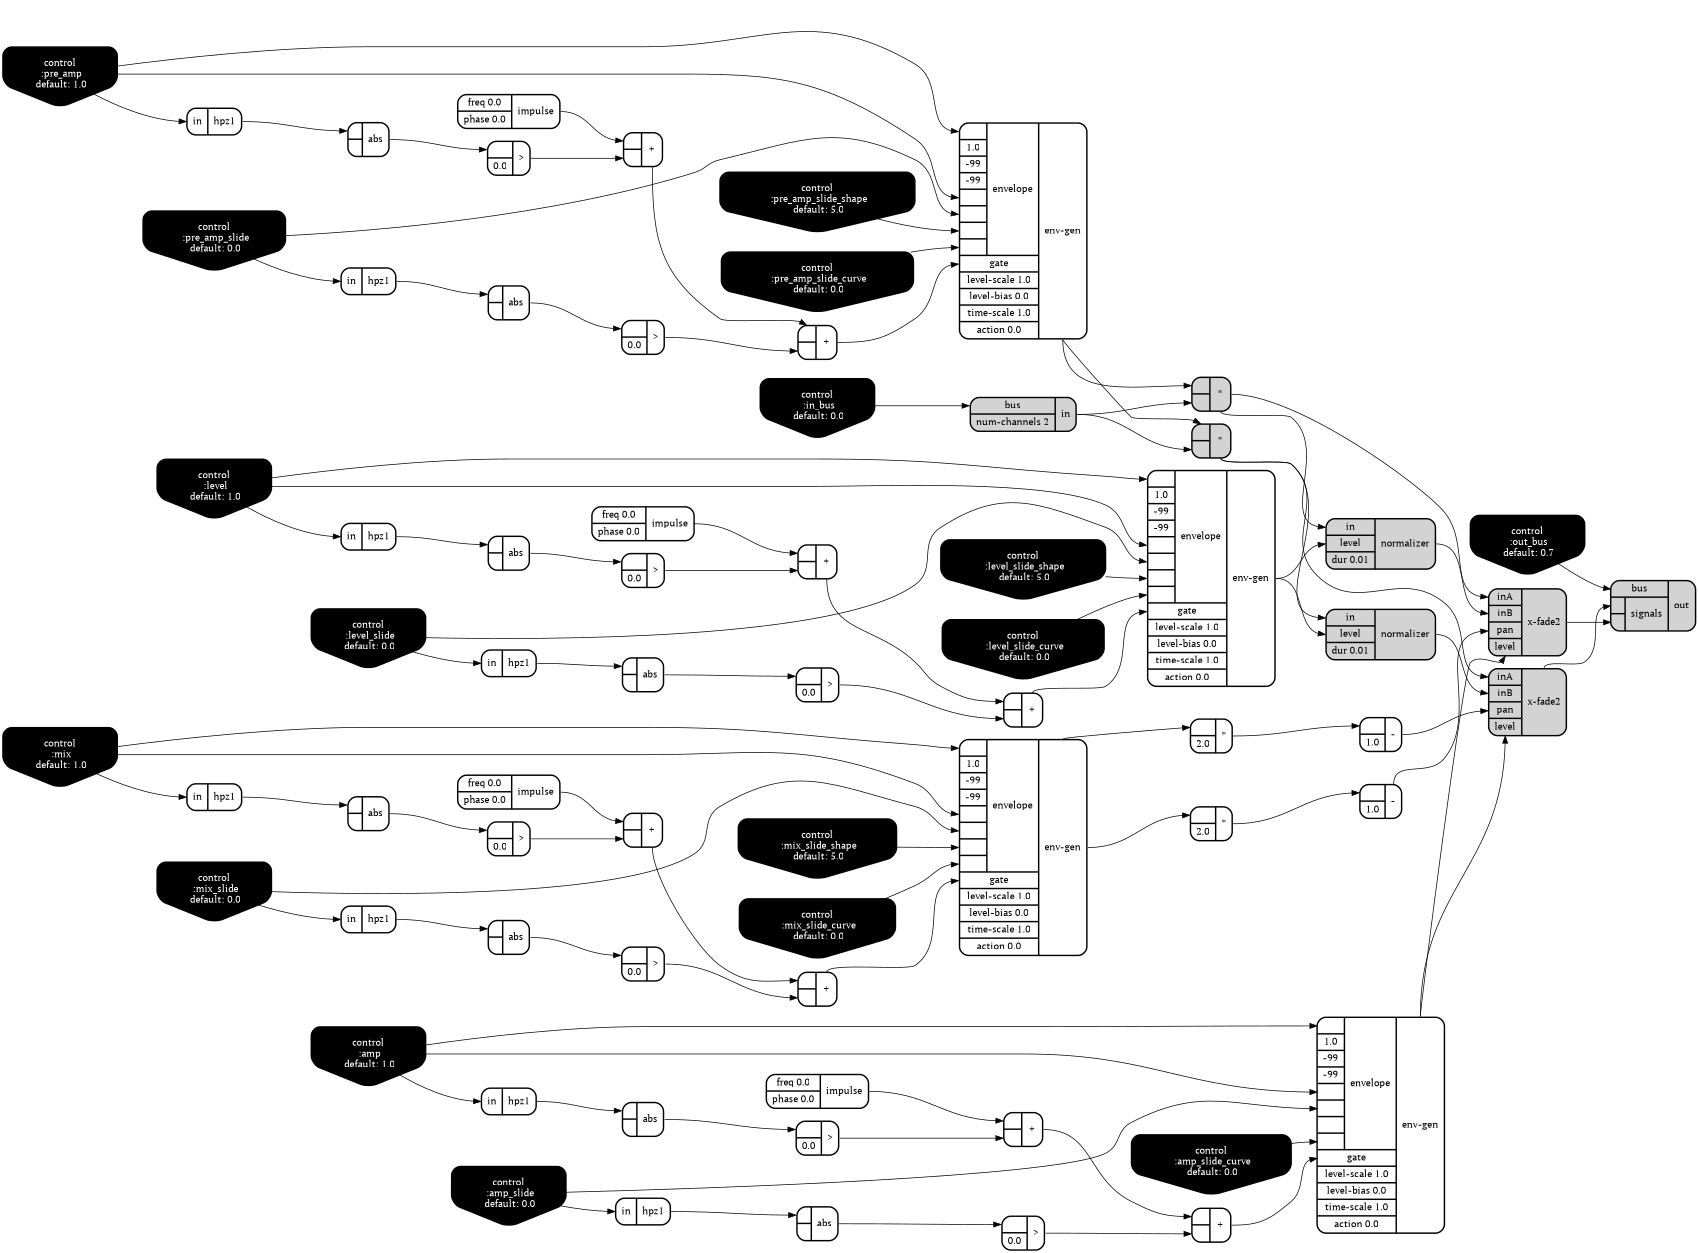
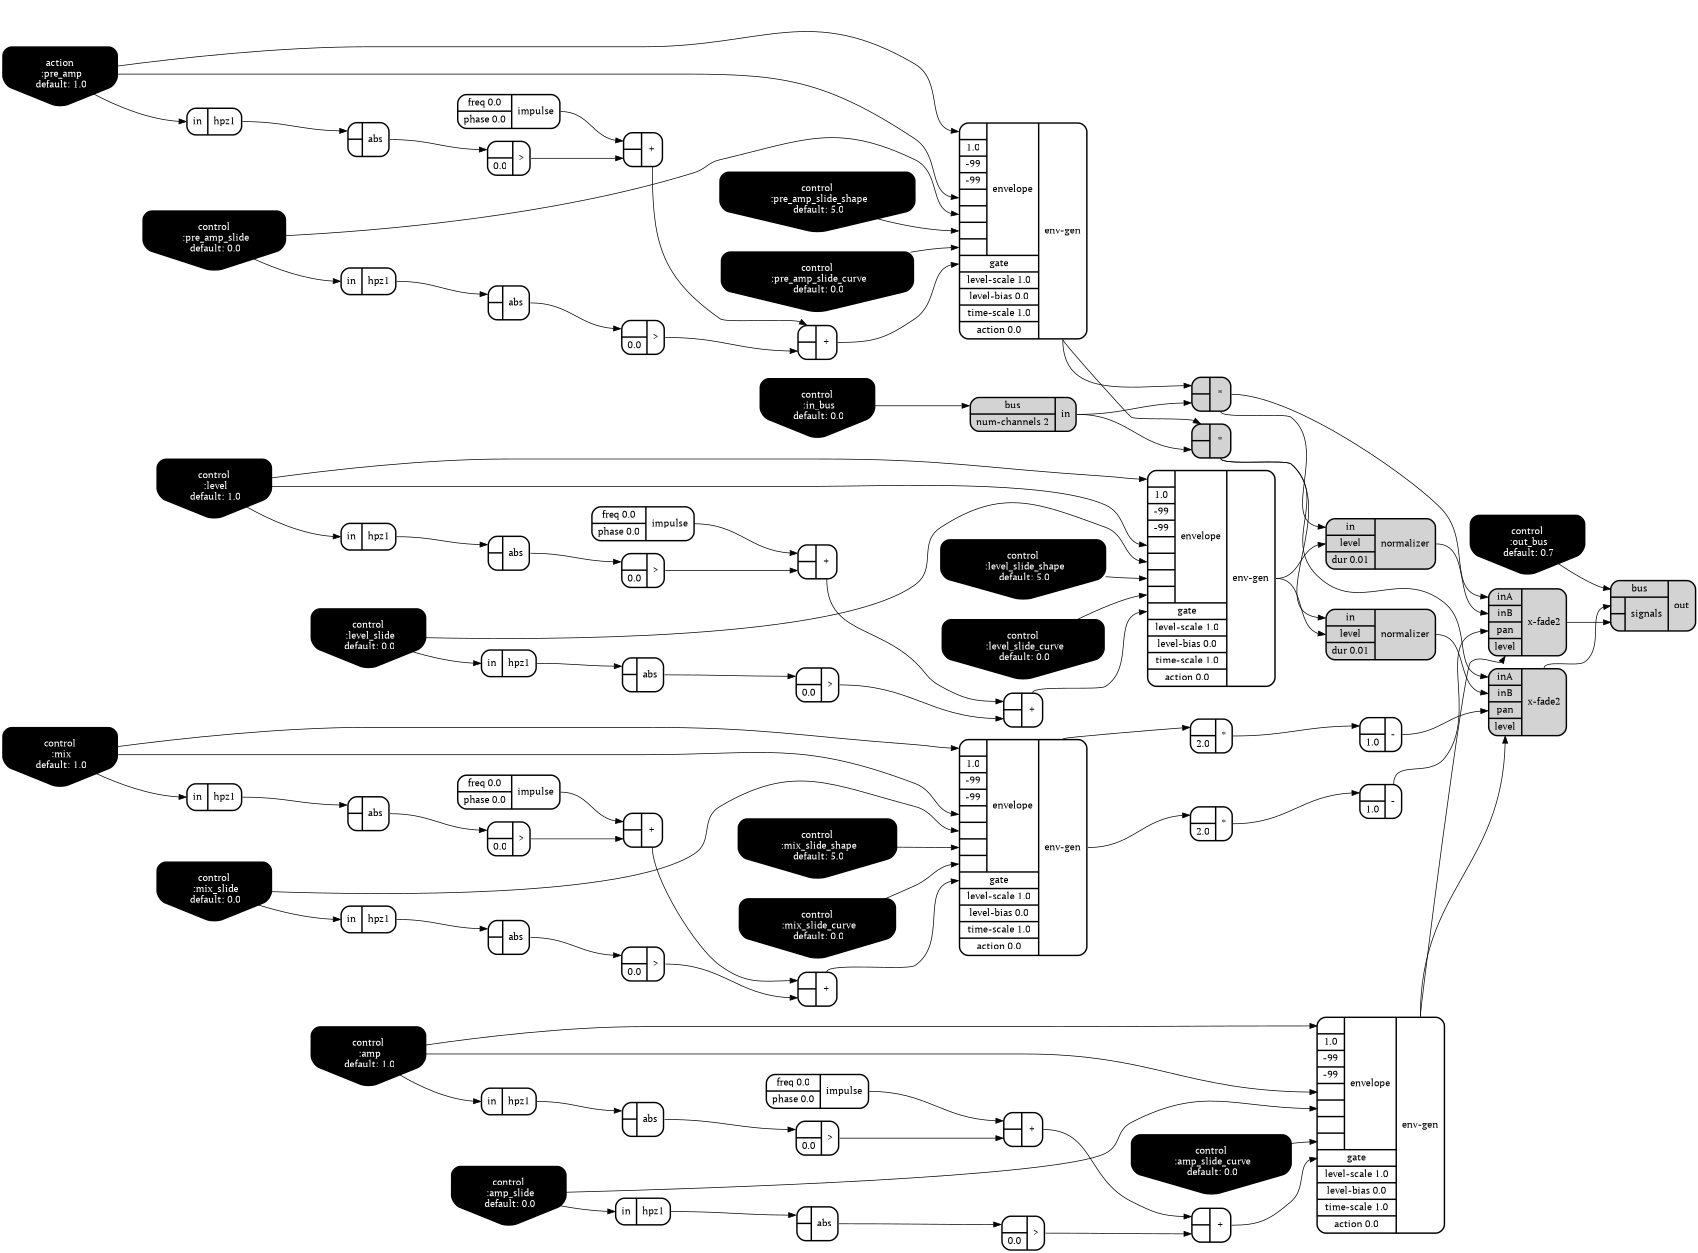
(60, 74) -> (60, 74)
